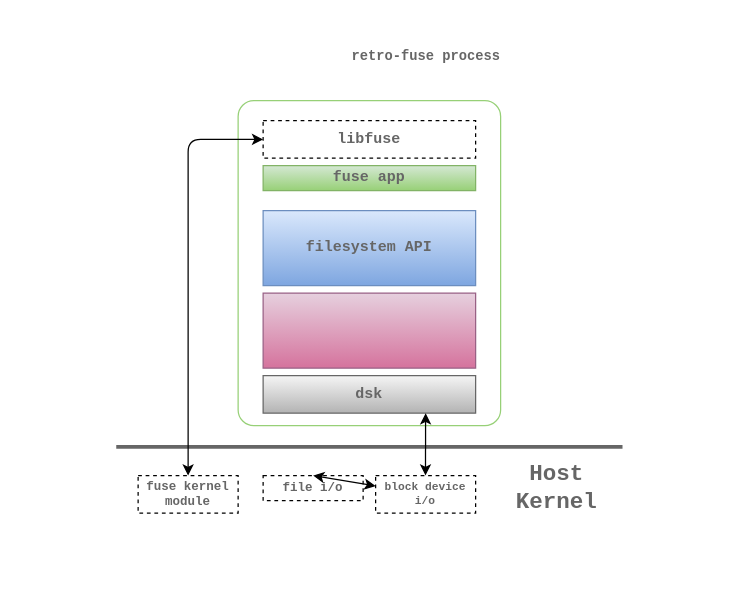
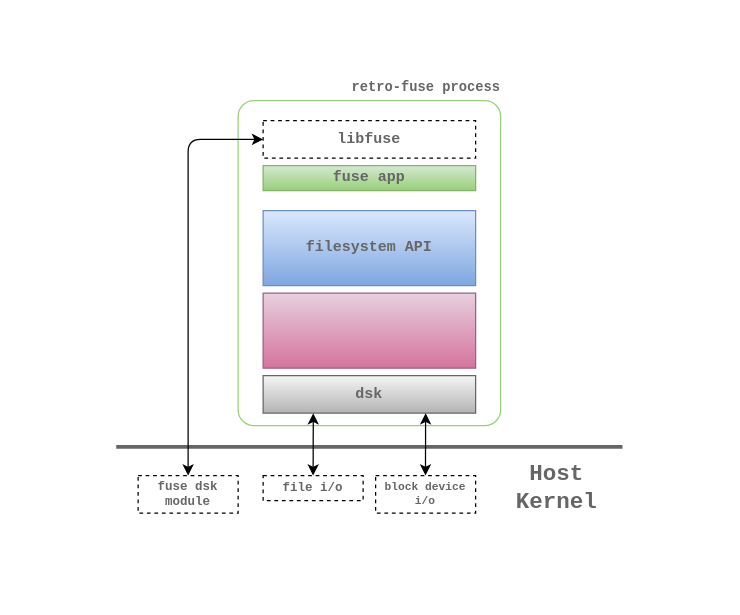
(389, 57) -> (389, 88)
(344, 481) -> (313, 444)
(188, 494) -> (188, 494)
